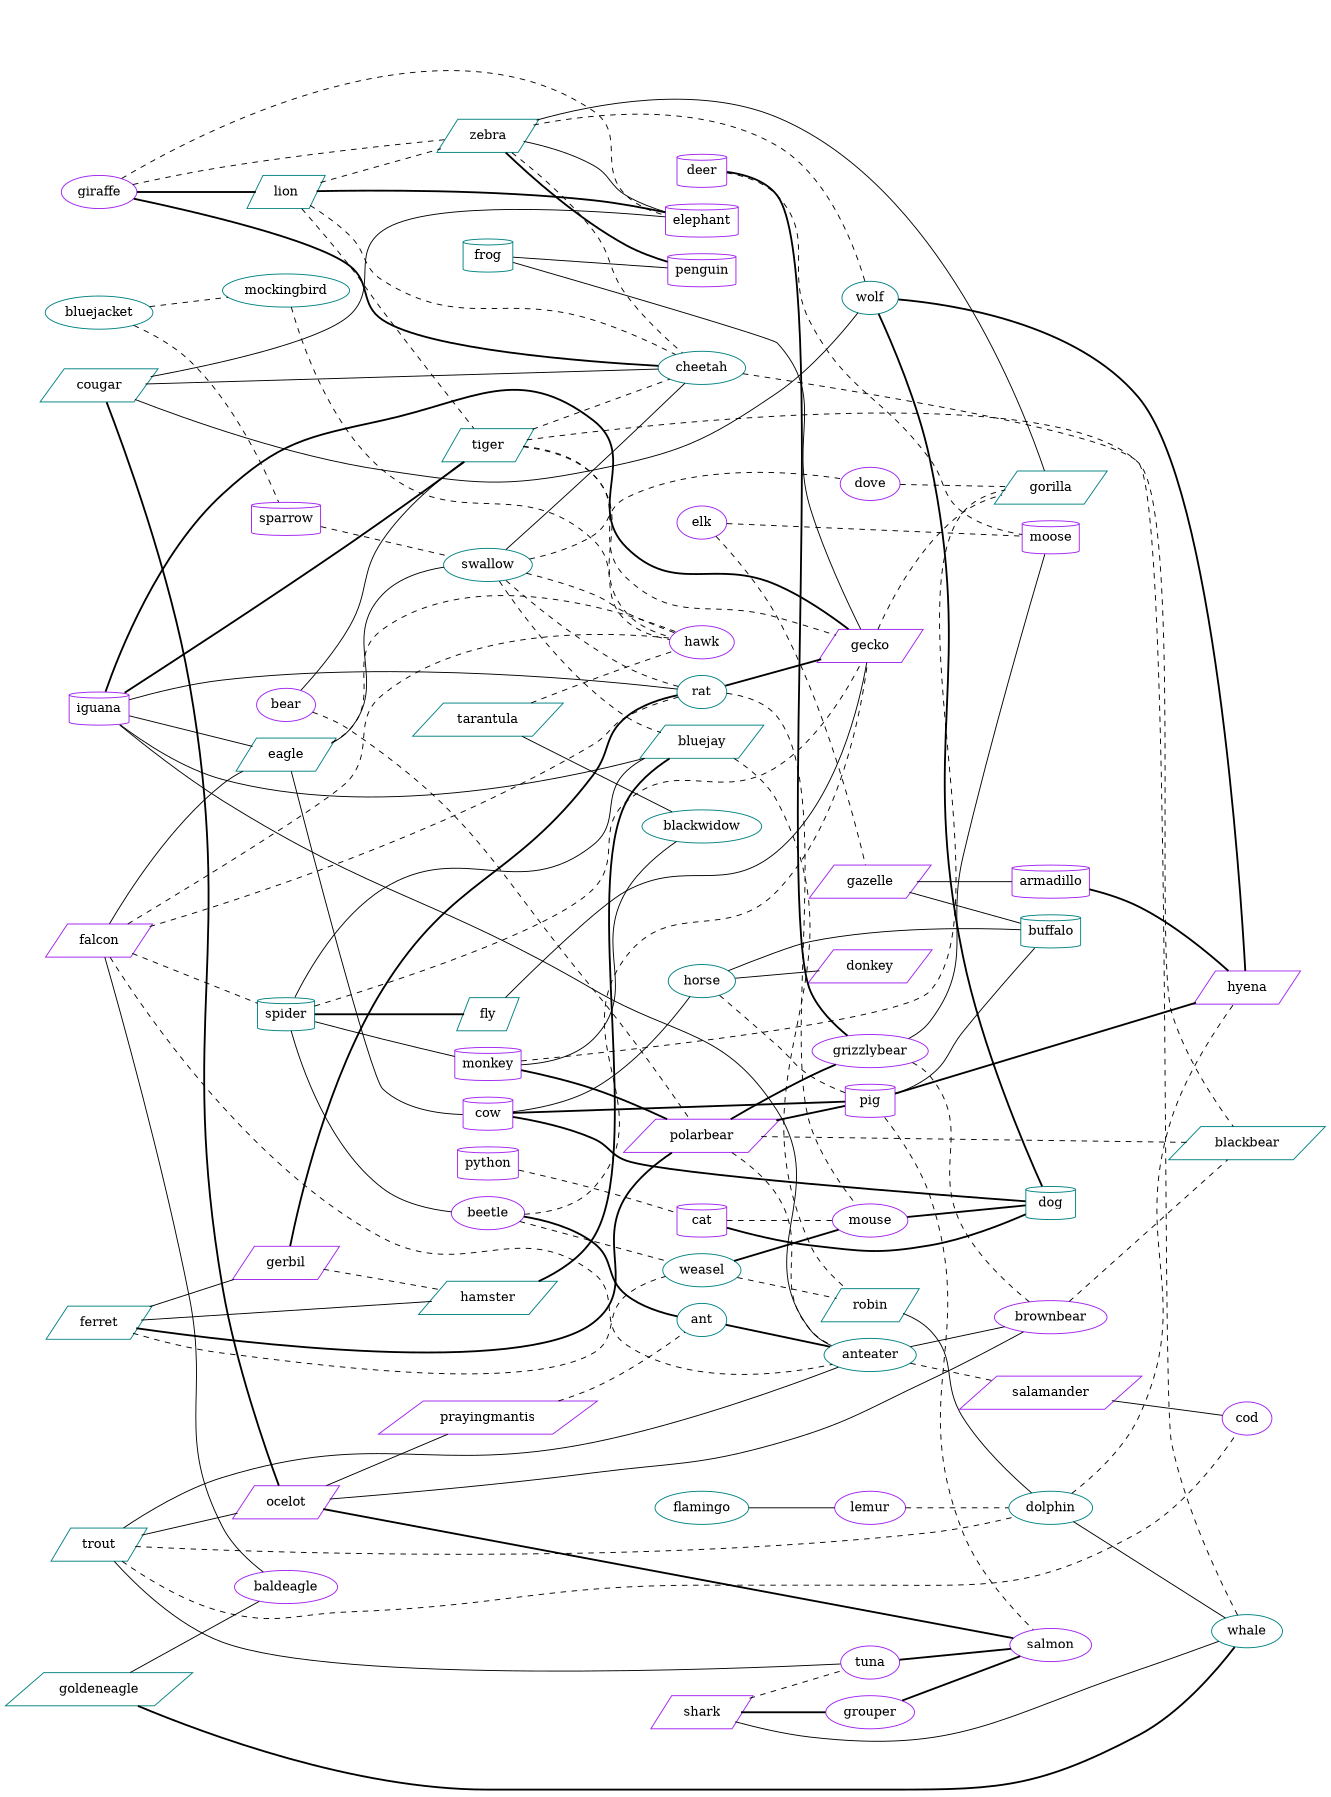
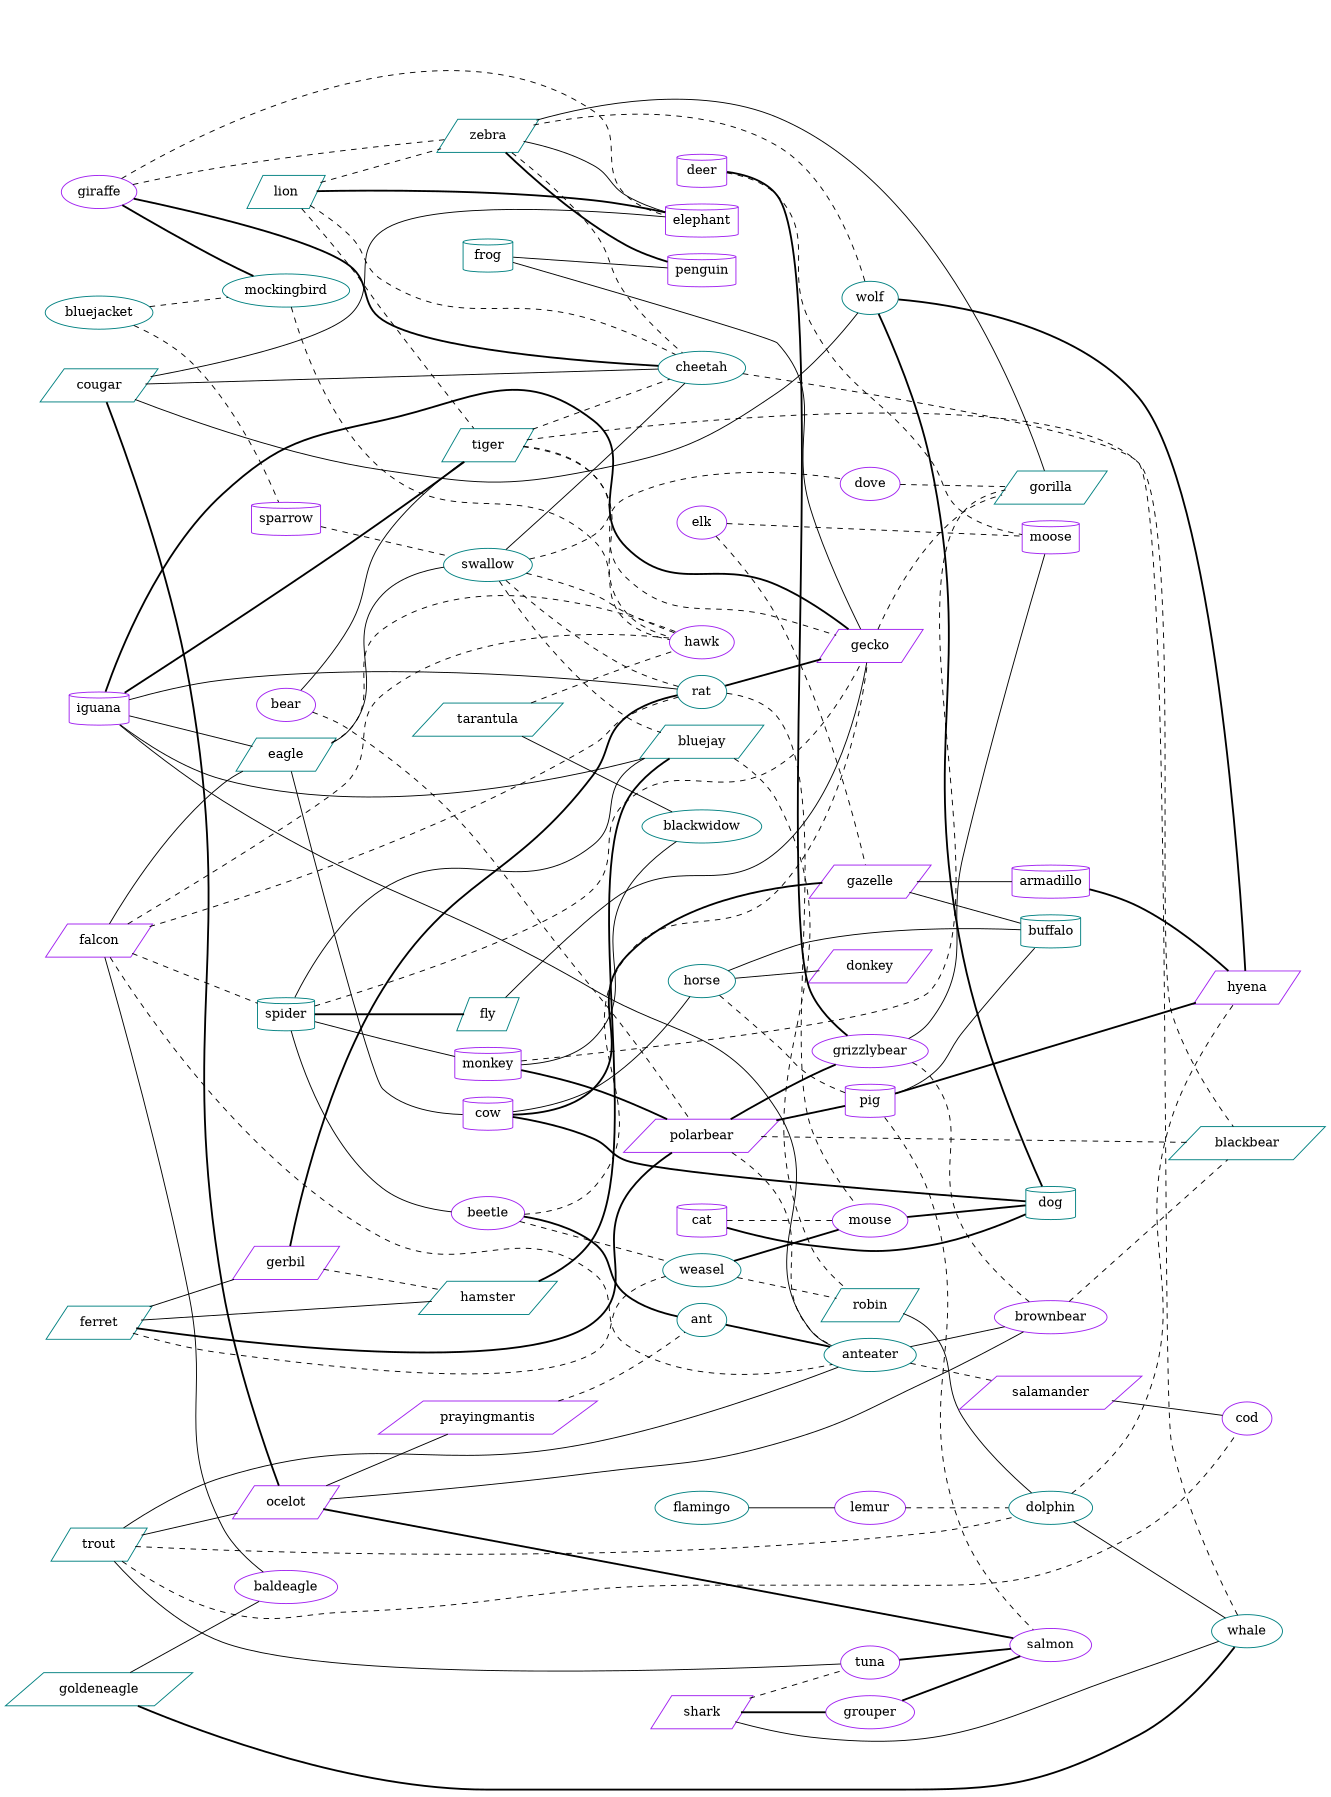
(196, 192) -> (187, 242)
(671, 1108) -> (684, 916)
(488, 1163) -> none
